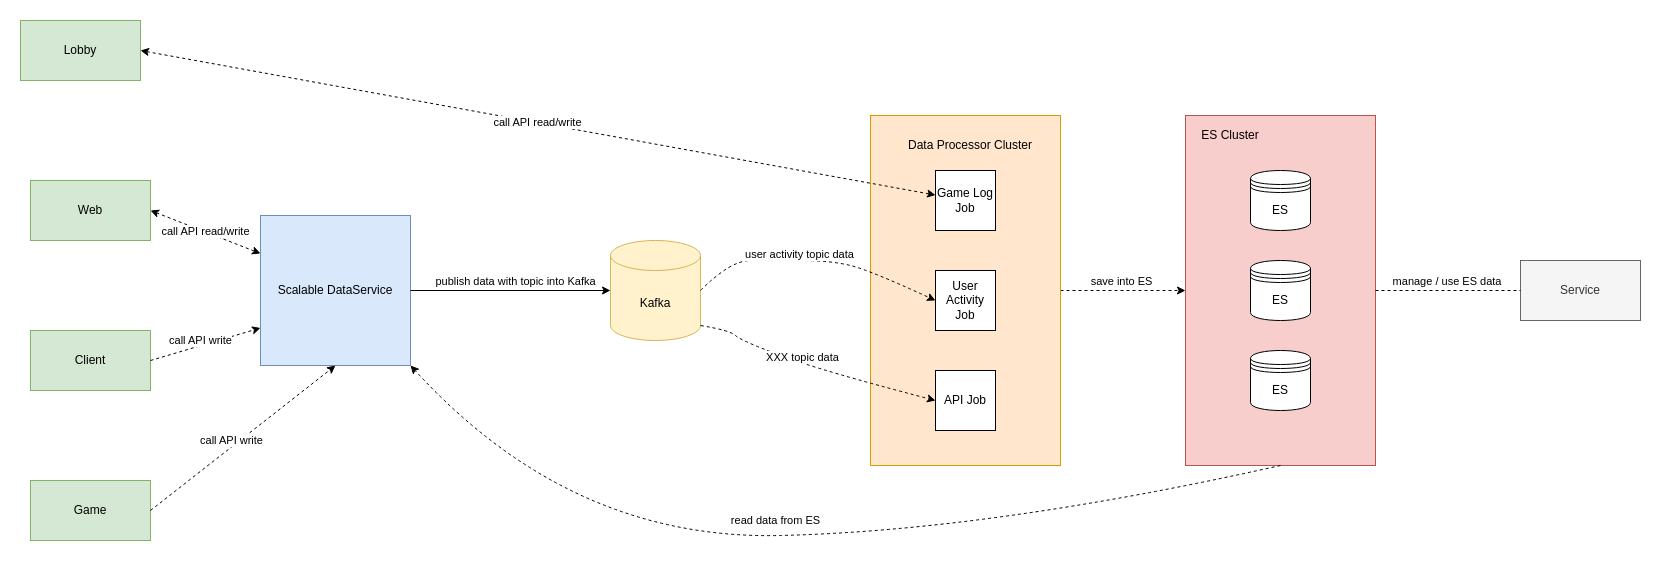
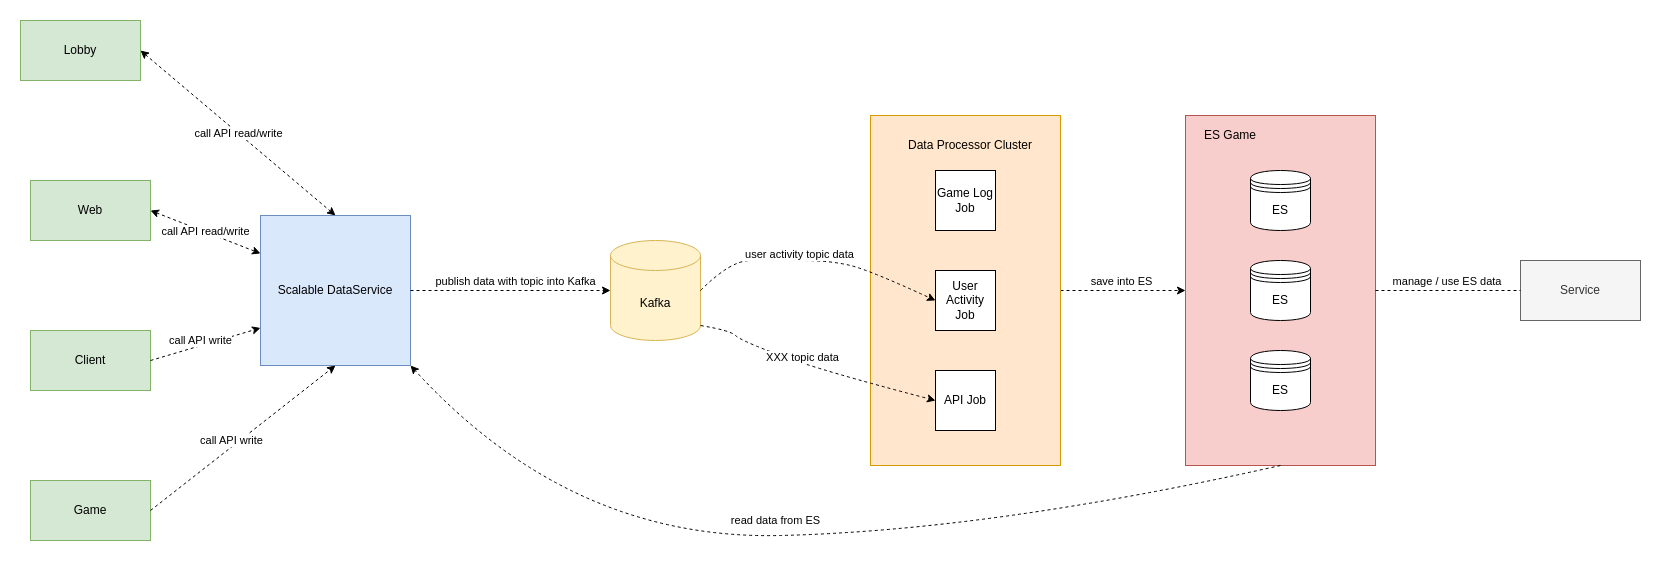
(538, 123) -> (238, 133)
(1231, 136) -> (1231, 136)
(508, 291) -> (508, 291)
